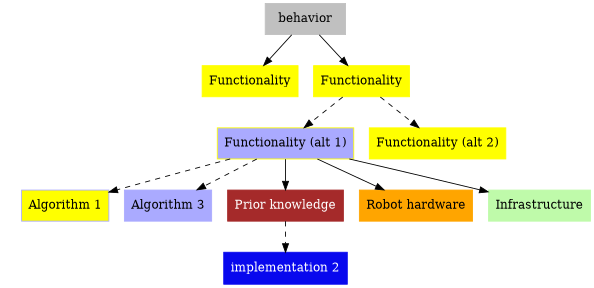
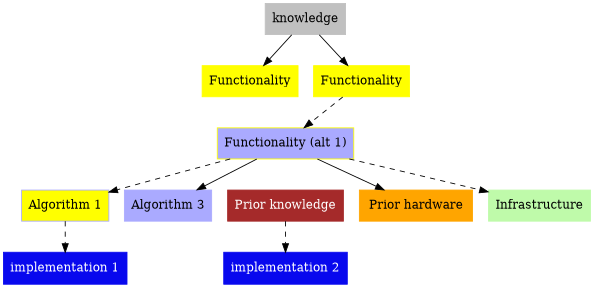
(305, 19) -> (305, 19)
(438, 143) -> none
(286, 170) -> none
(231, 172) -> (231, 172)
(415, 174) -> (415, 174)
(416, 206) -> (416, 206)
none -> (65, 268)
